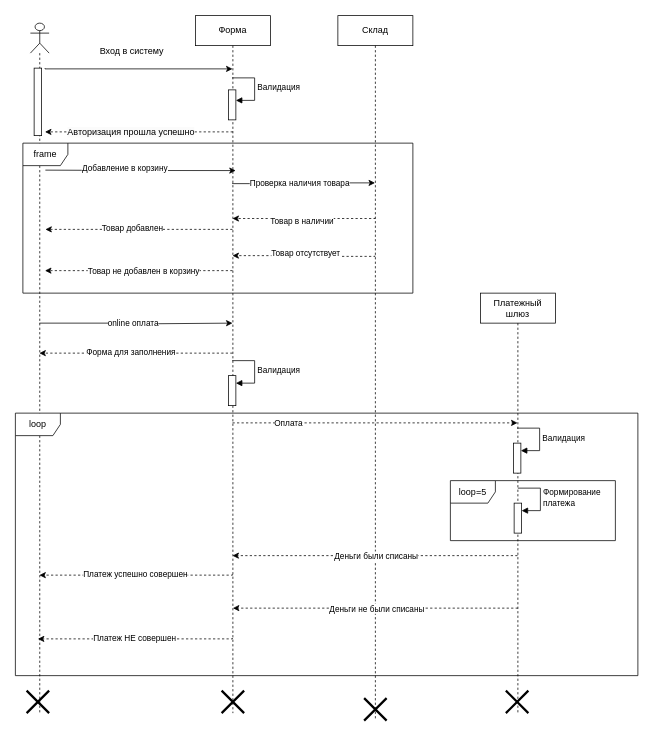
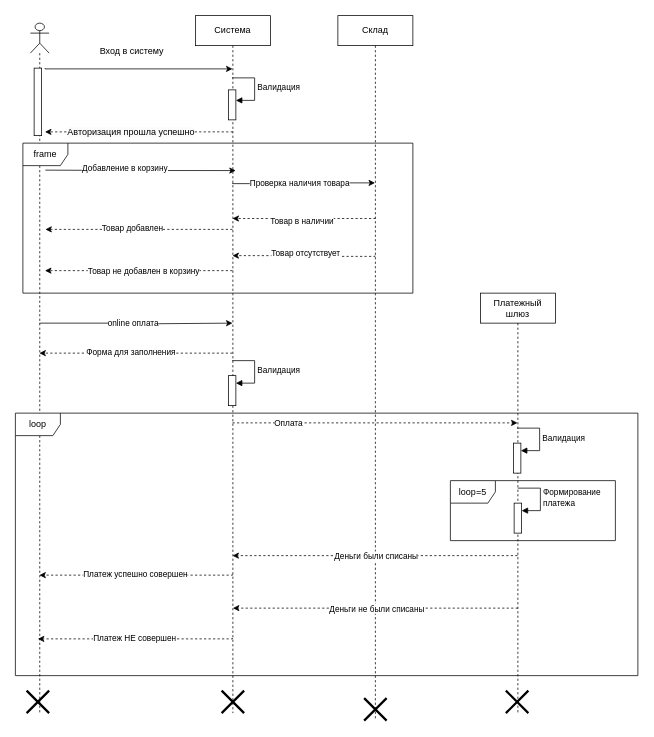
(233, 30) -> (233, 30)
